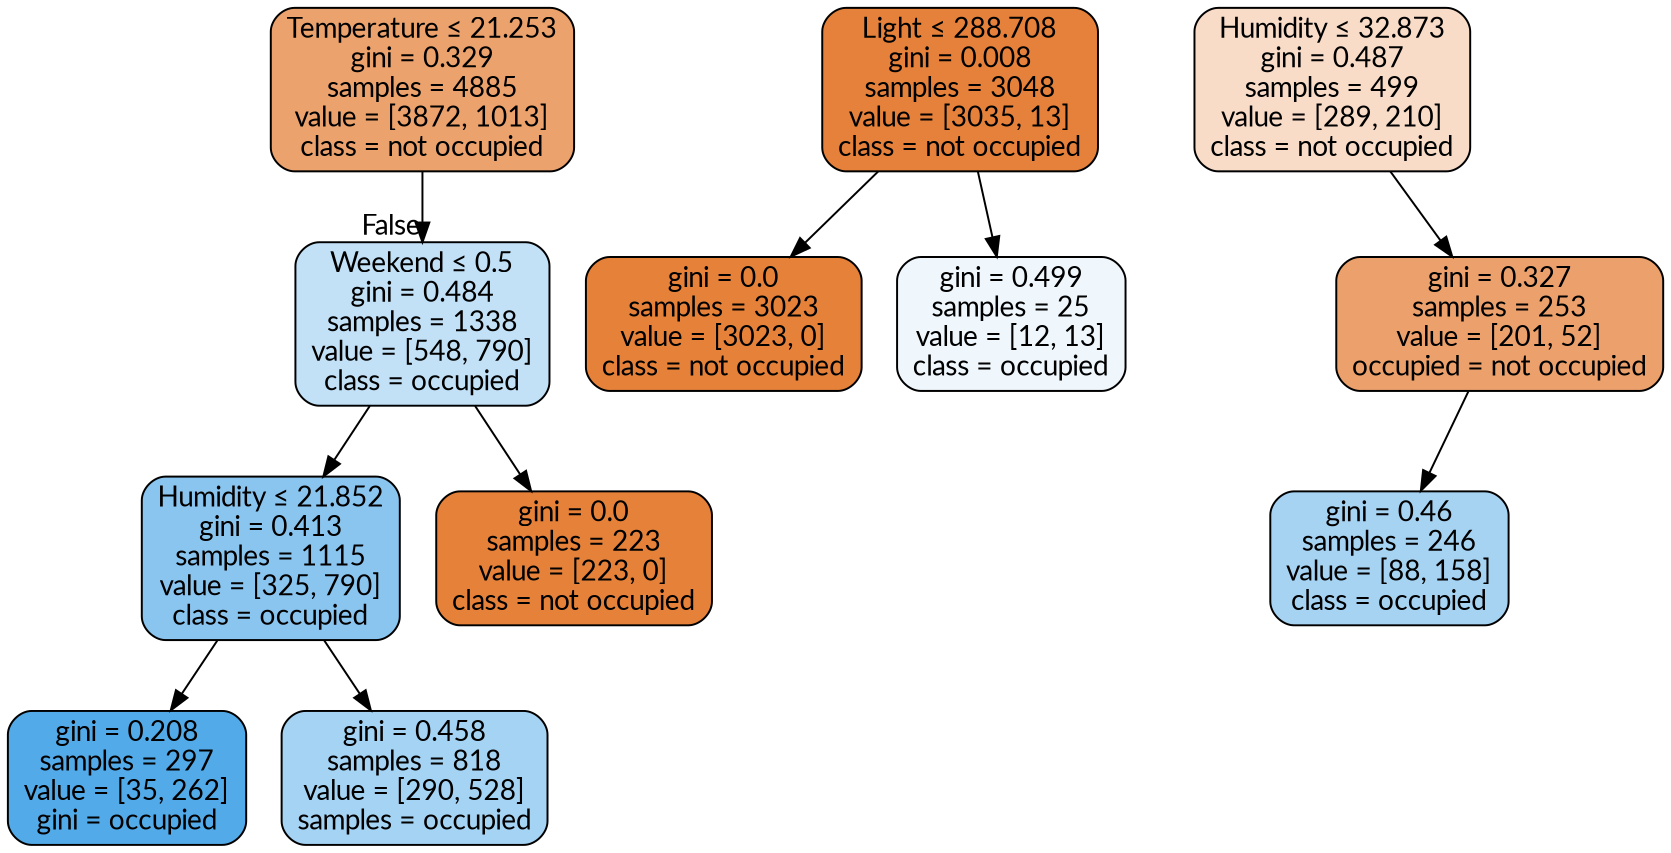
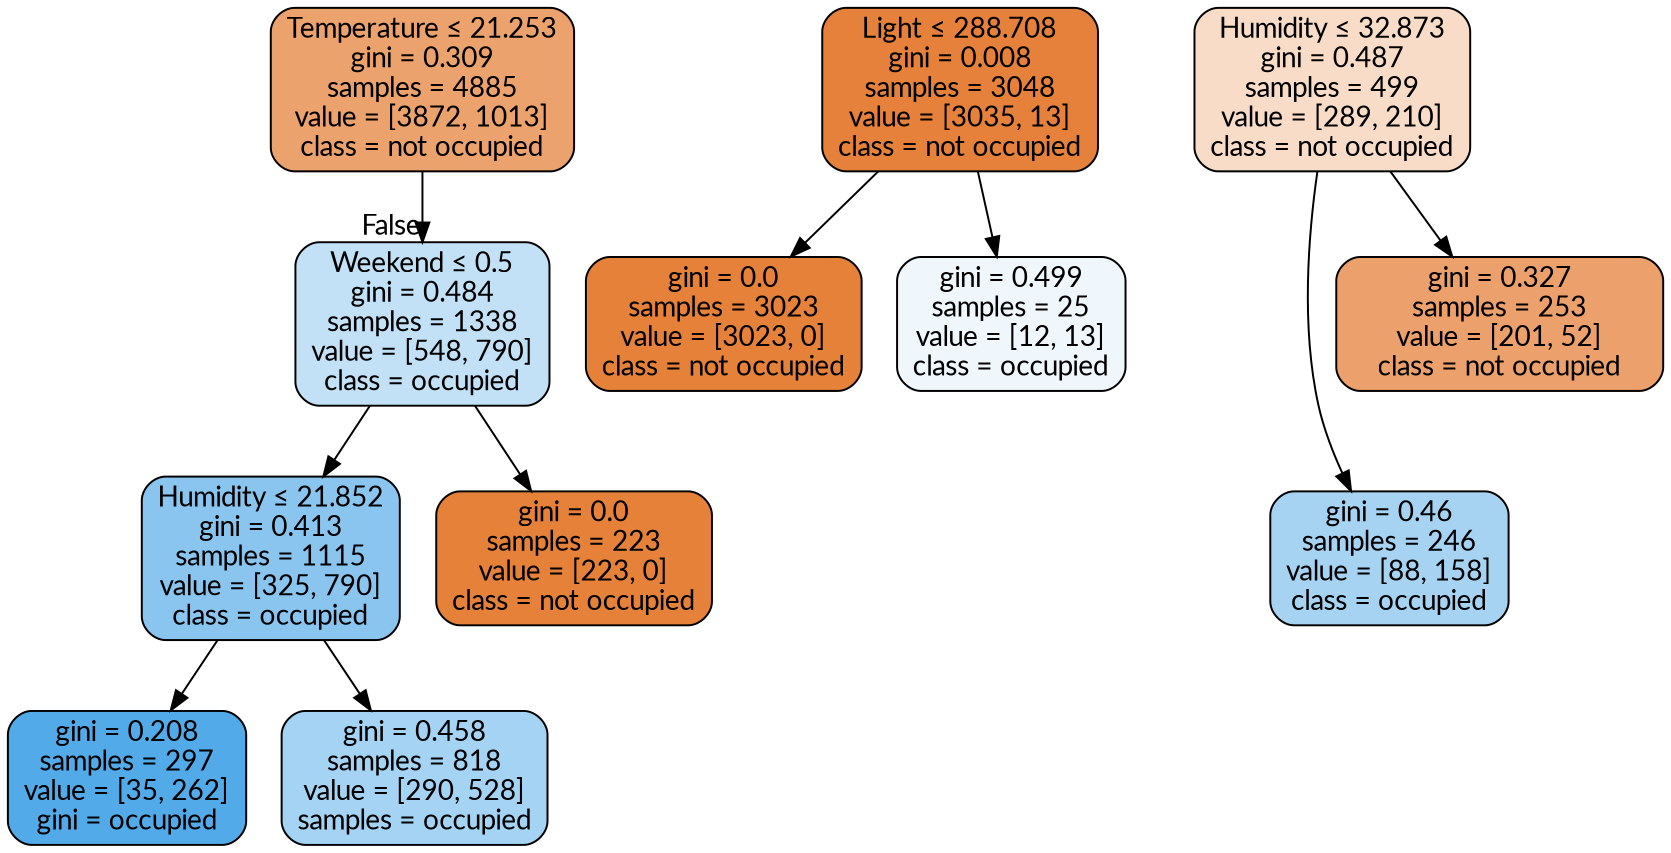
(422, 59) -> (422, 59)
(1500, 367) -> (1500, 367)
(1449, 432) -> (1309, 325)
